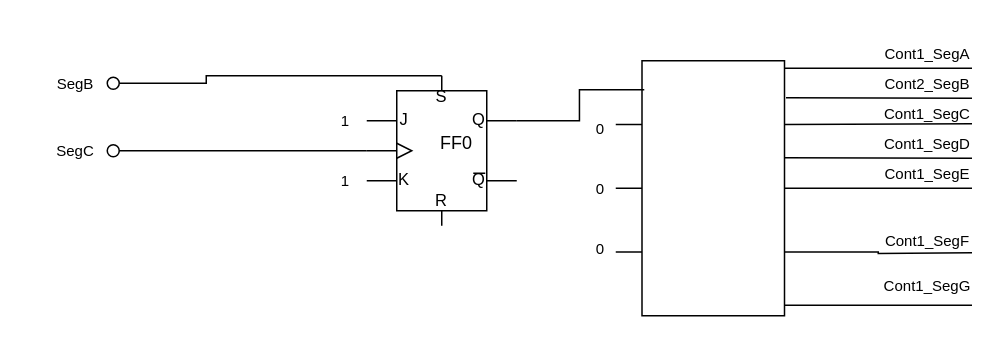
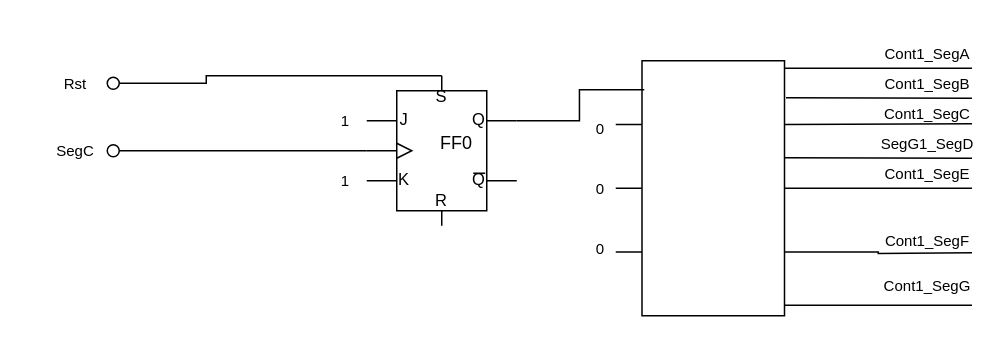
(76, 83) -> (76, 83)
(928, 83) -> (928, 83)
(928, 143) -> (928, 143)
